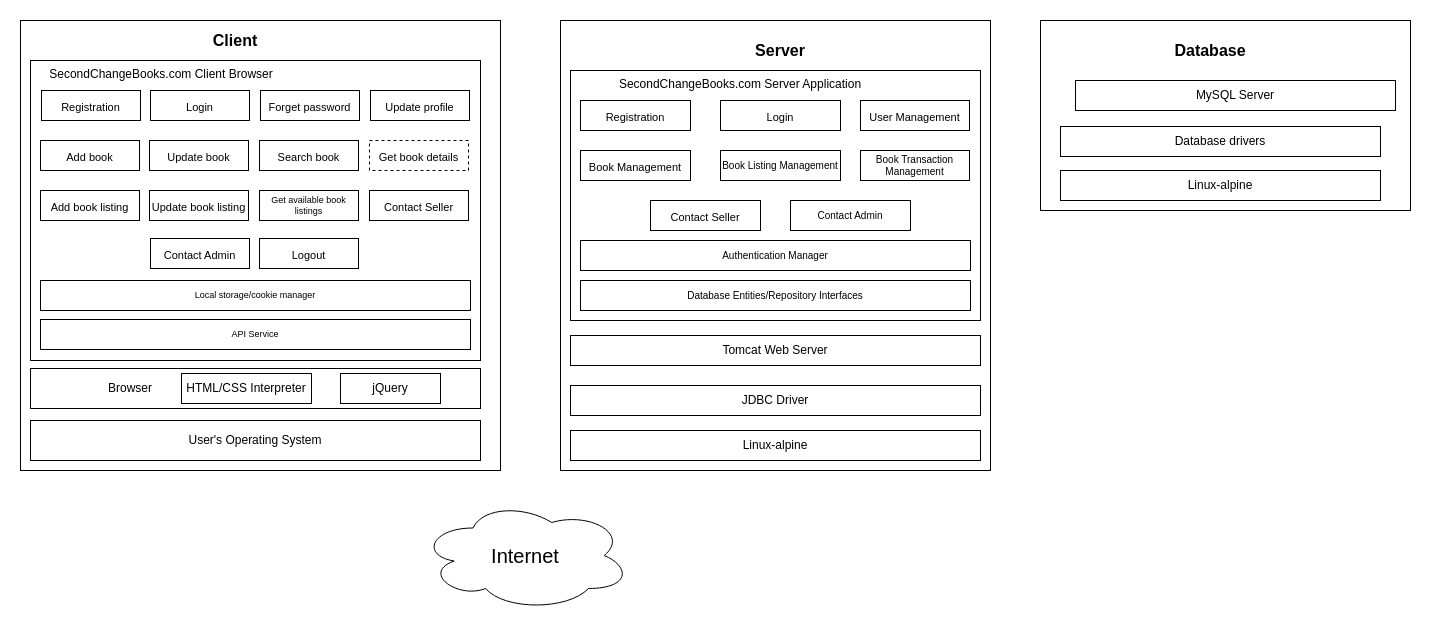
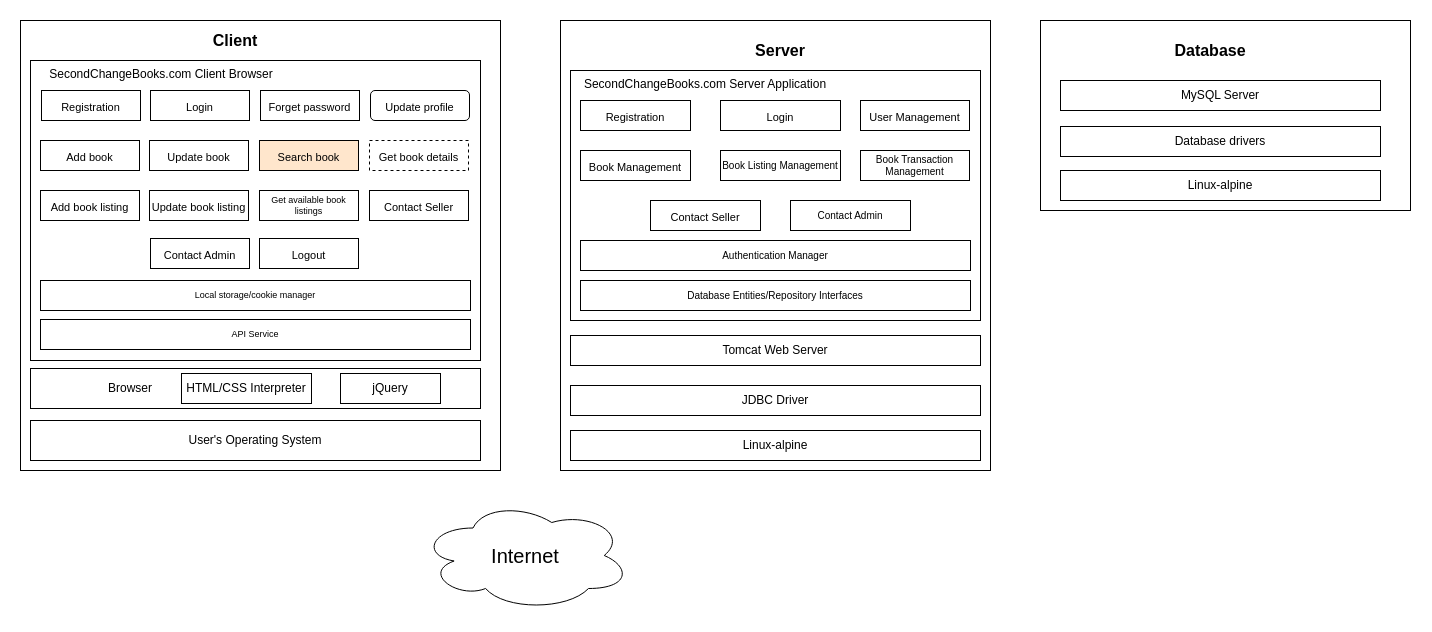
(741, 85) -> (706, 85)
(1236, 96) -> (1221, 96)
(420, 106) -> (420, 106)
(309, 156) -> (309, 156)
